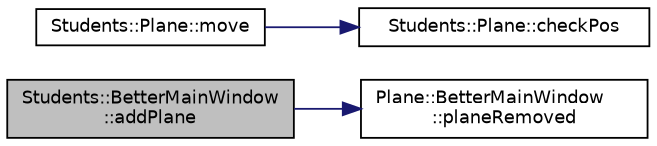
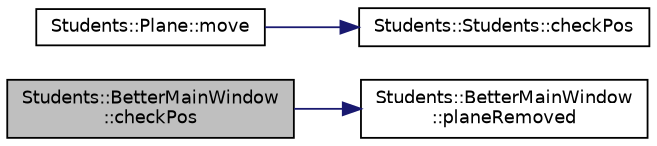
(504, 27) -> (504, 27)
(151, 109) -> (151, 109)
(504, 109) -> (504, 109)
